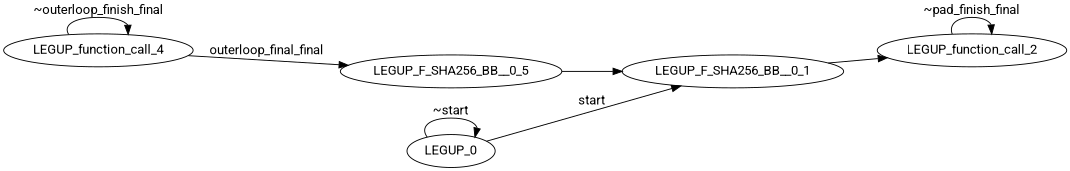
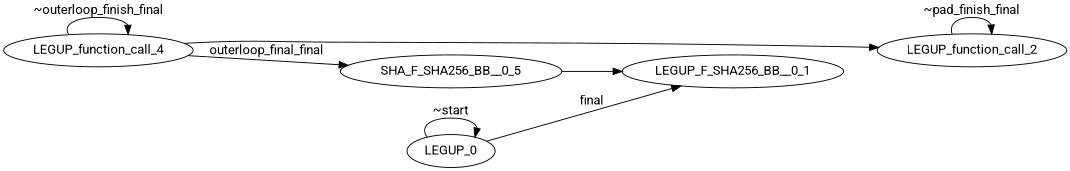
(853, 61) -> (527, 43)
(451, 71) -> (451, 71)
(592, 101) -> (592, 101)
